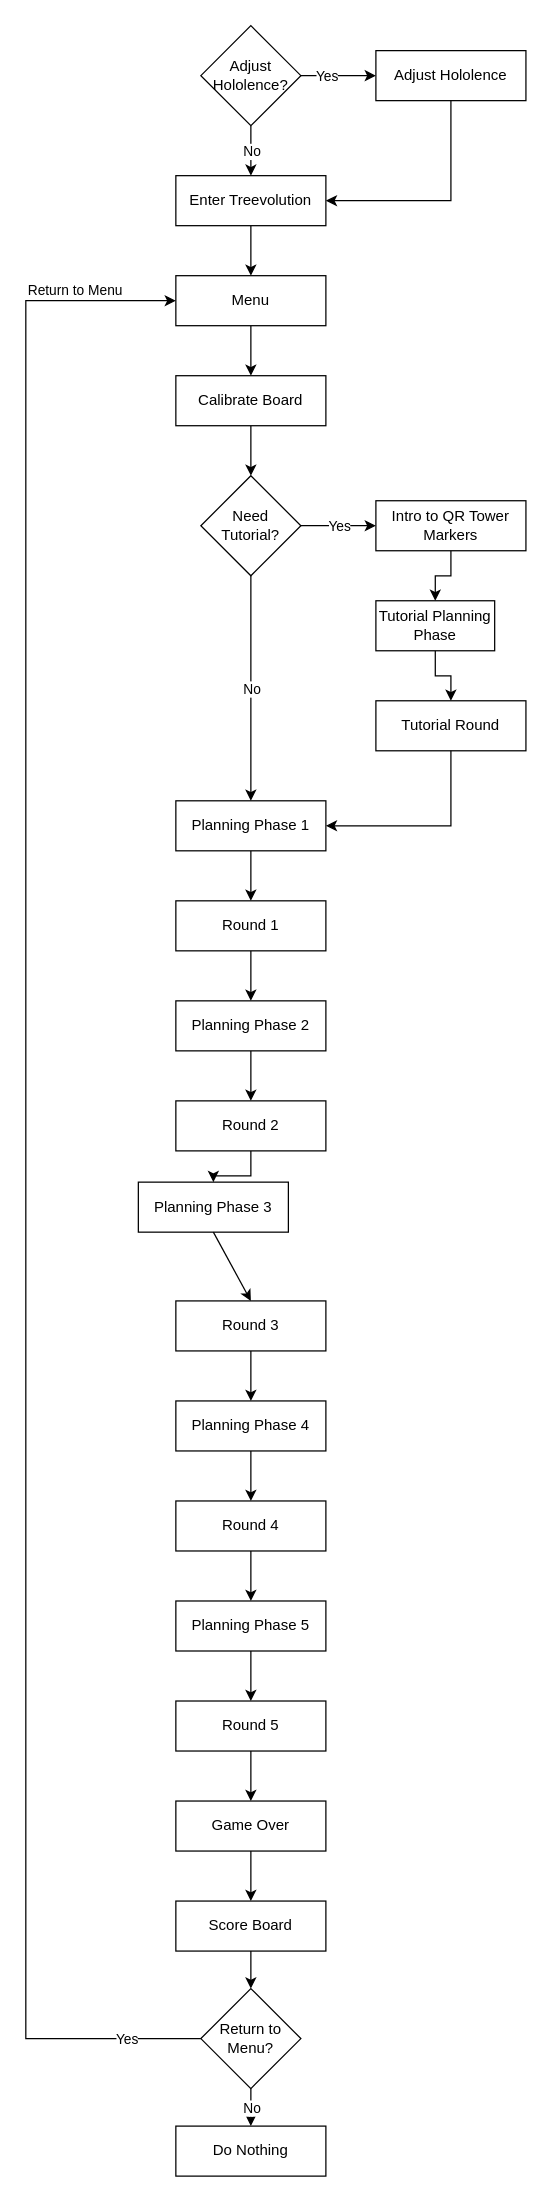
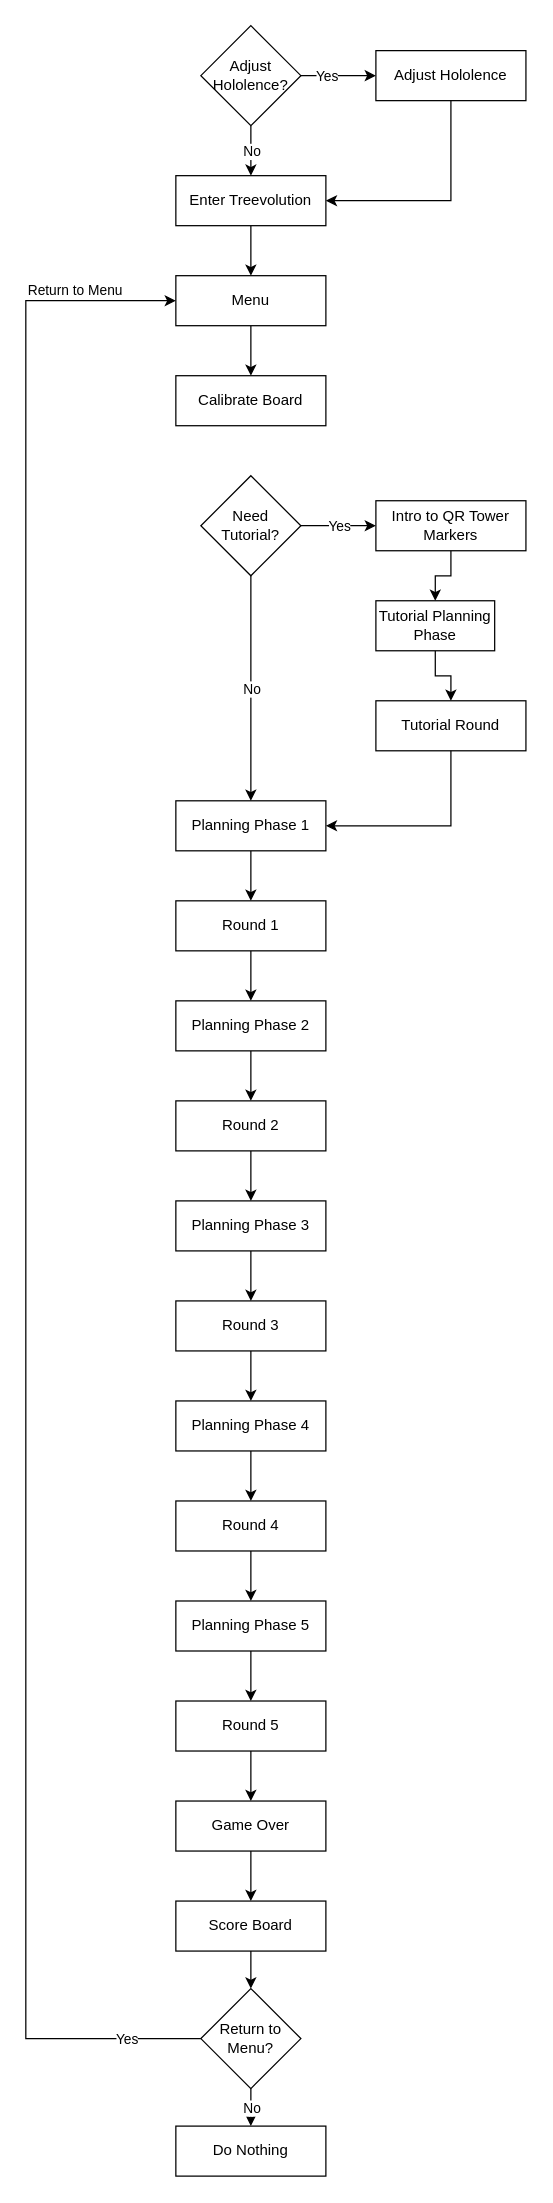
(251, 447) -> none
(213, 1207) -> (251, 1226)
